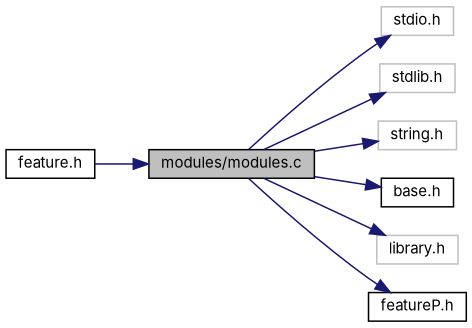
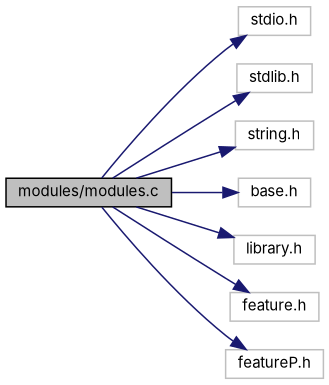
(50, 164) -> (275, 307)
(114, 164) -> (174, 246)
(417, 193) -> (275, 193)
(417, 307) -> (275, 364)
